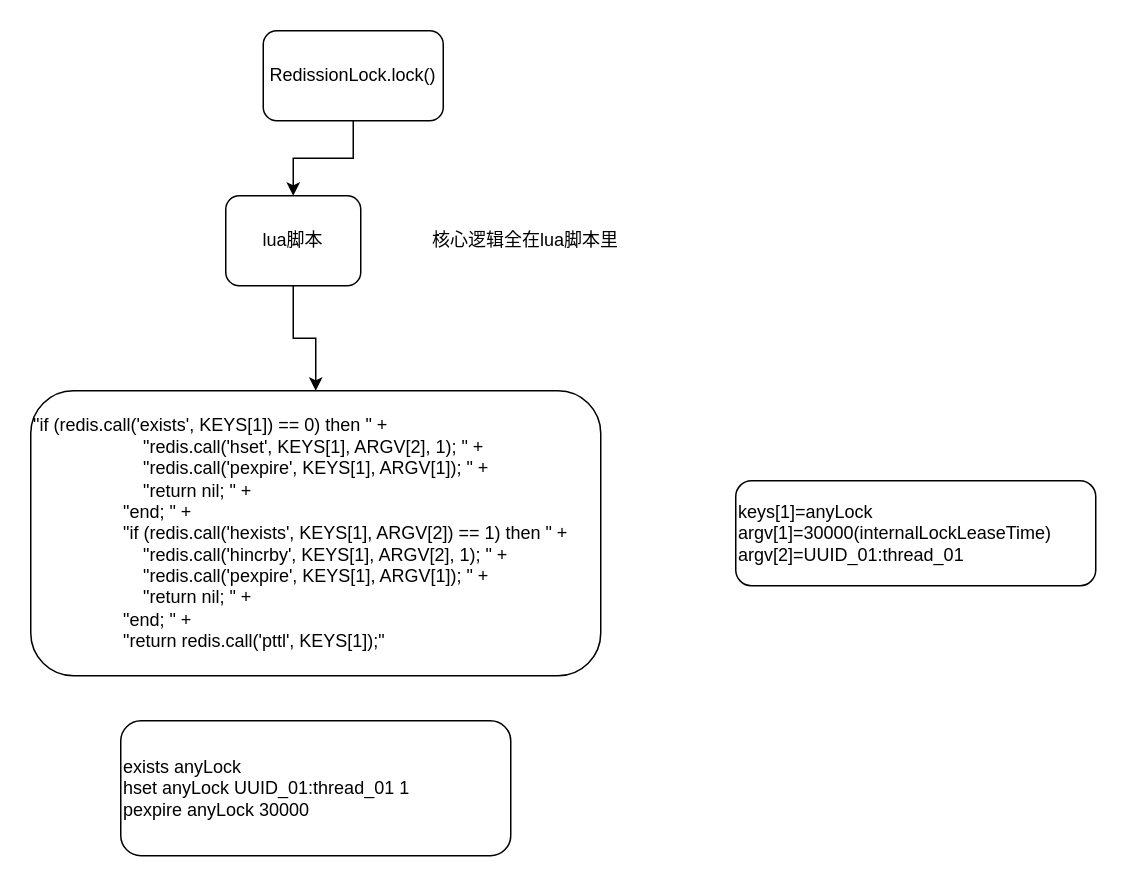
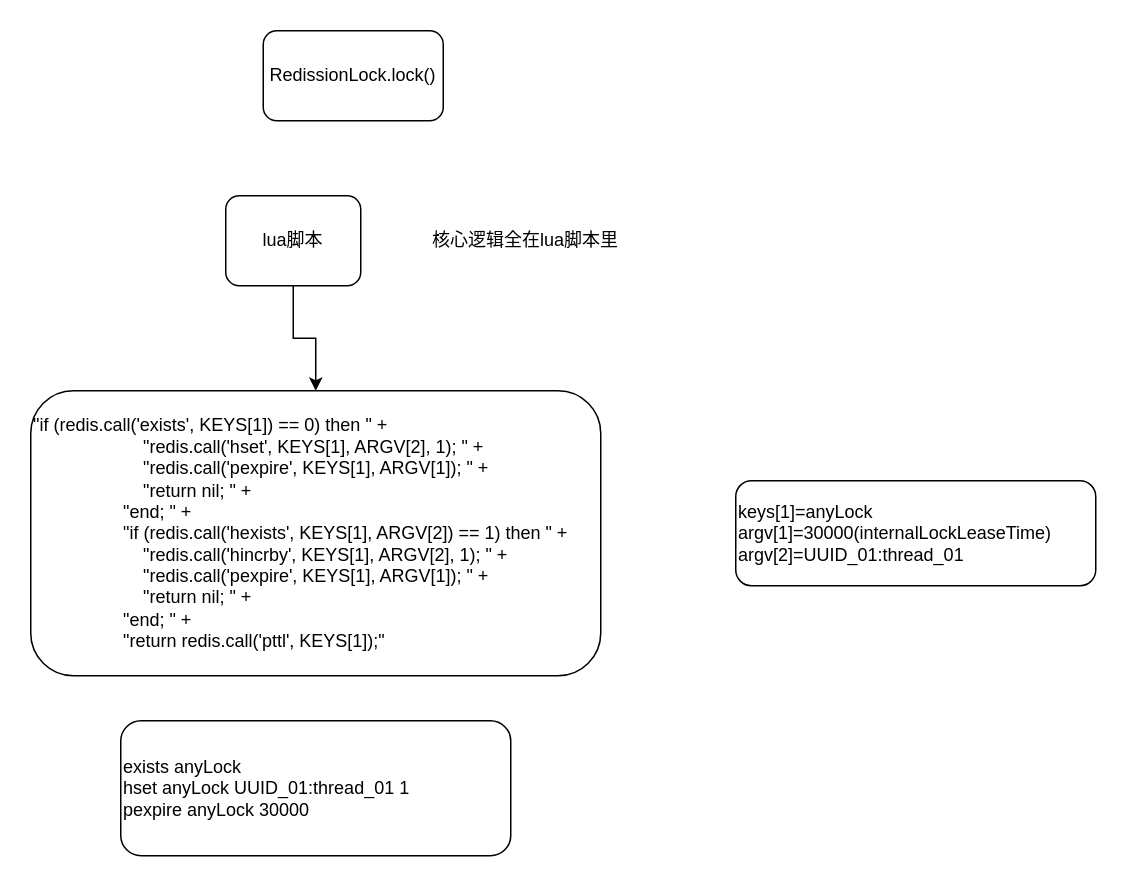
(328, 158) -> none
